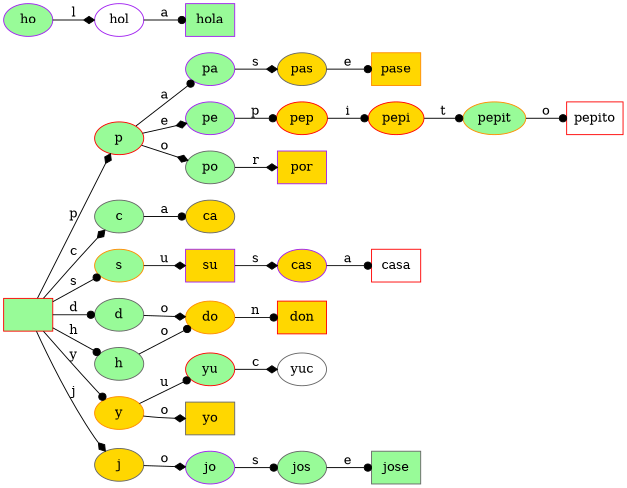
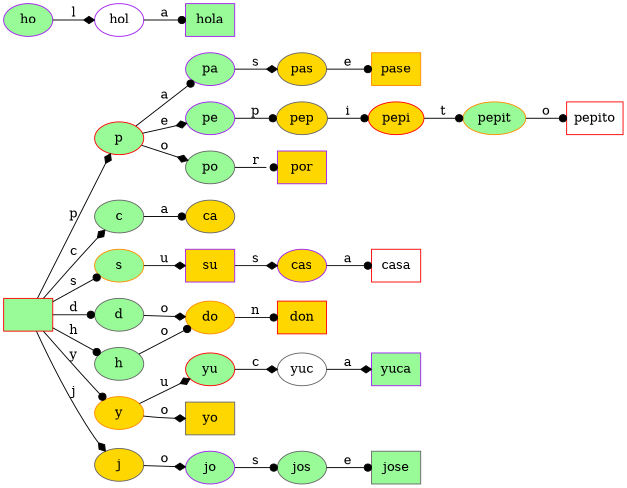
(302, 118) -> (302, 118)
(251, 167) -> (251, 167)
none -> (396, 369)
(161, 393) -> (161, 393)
